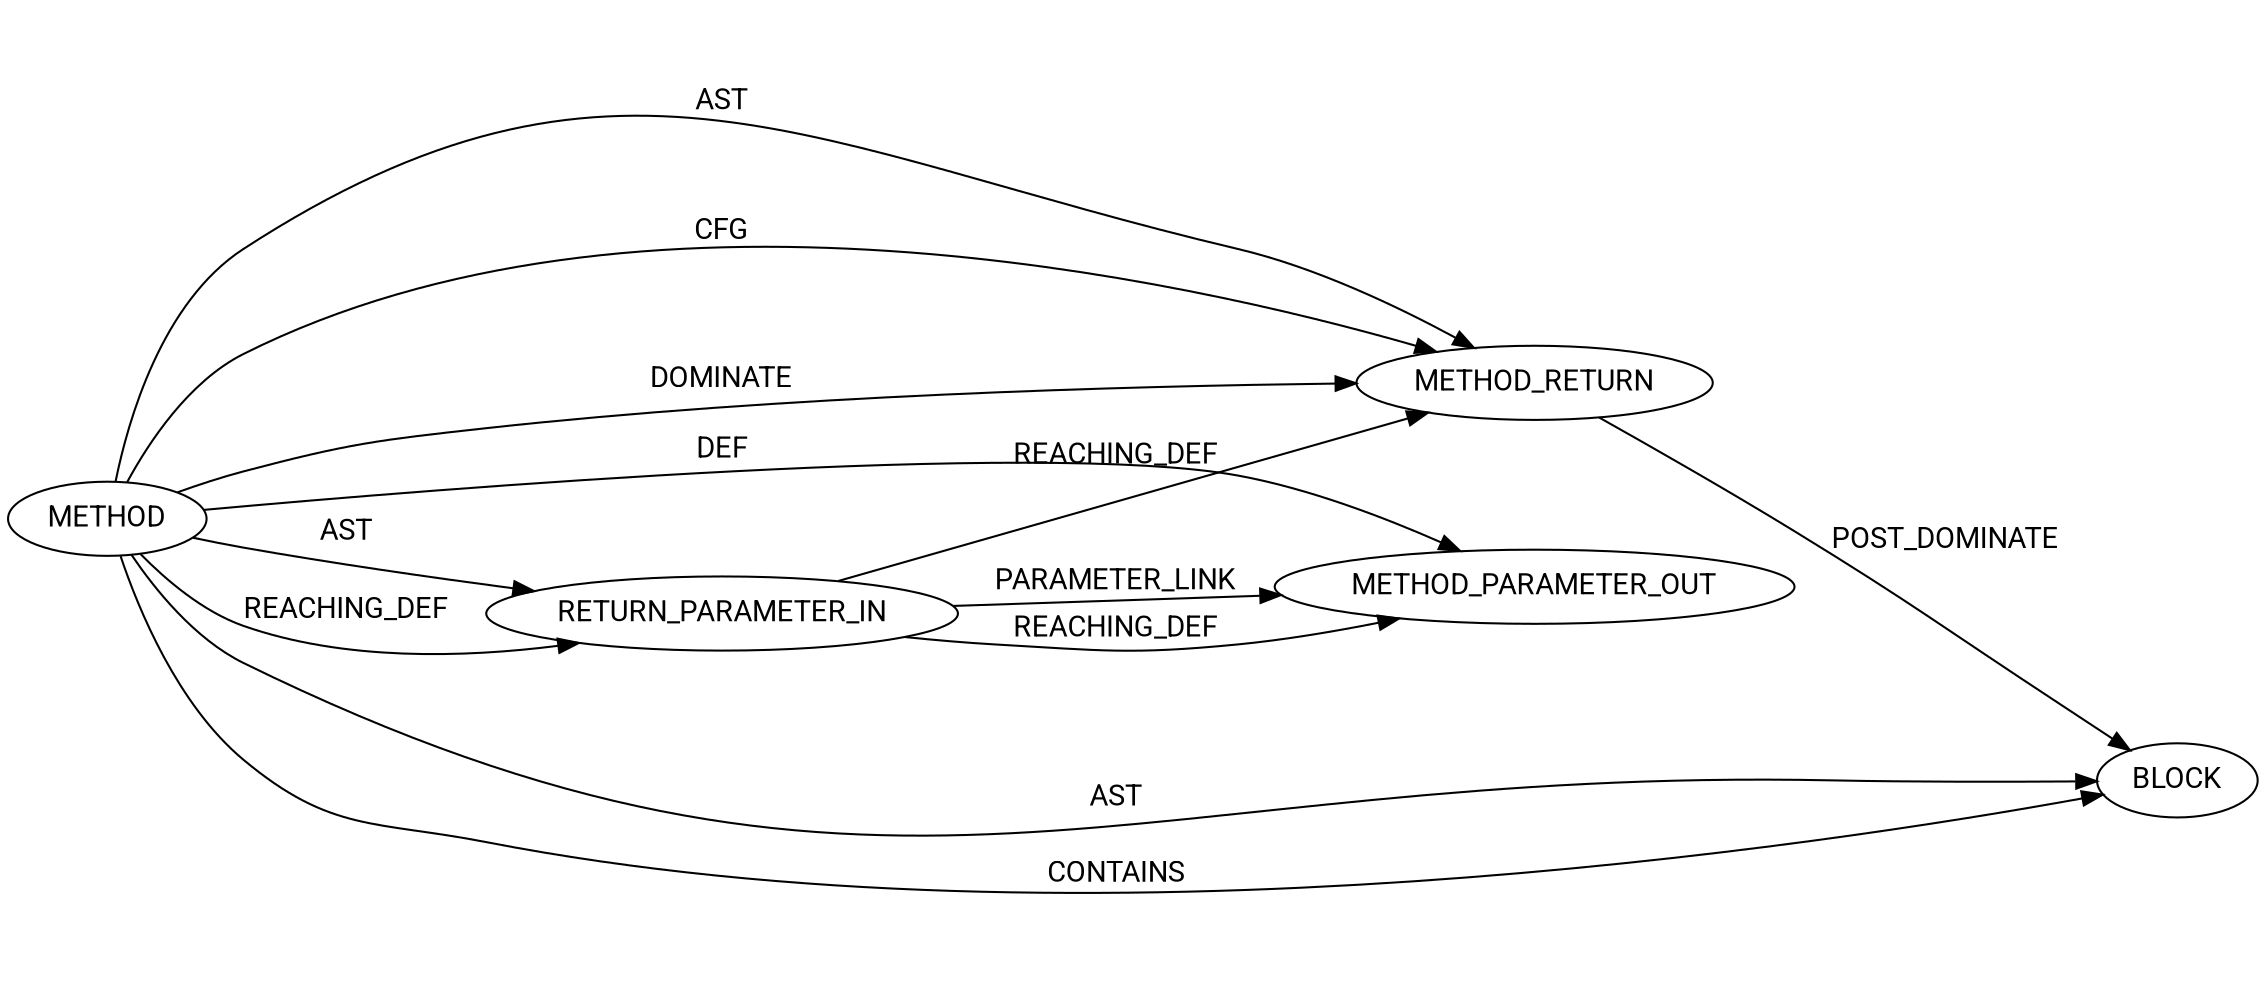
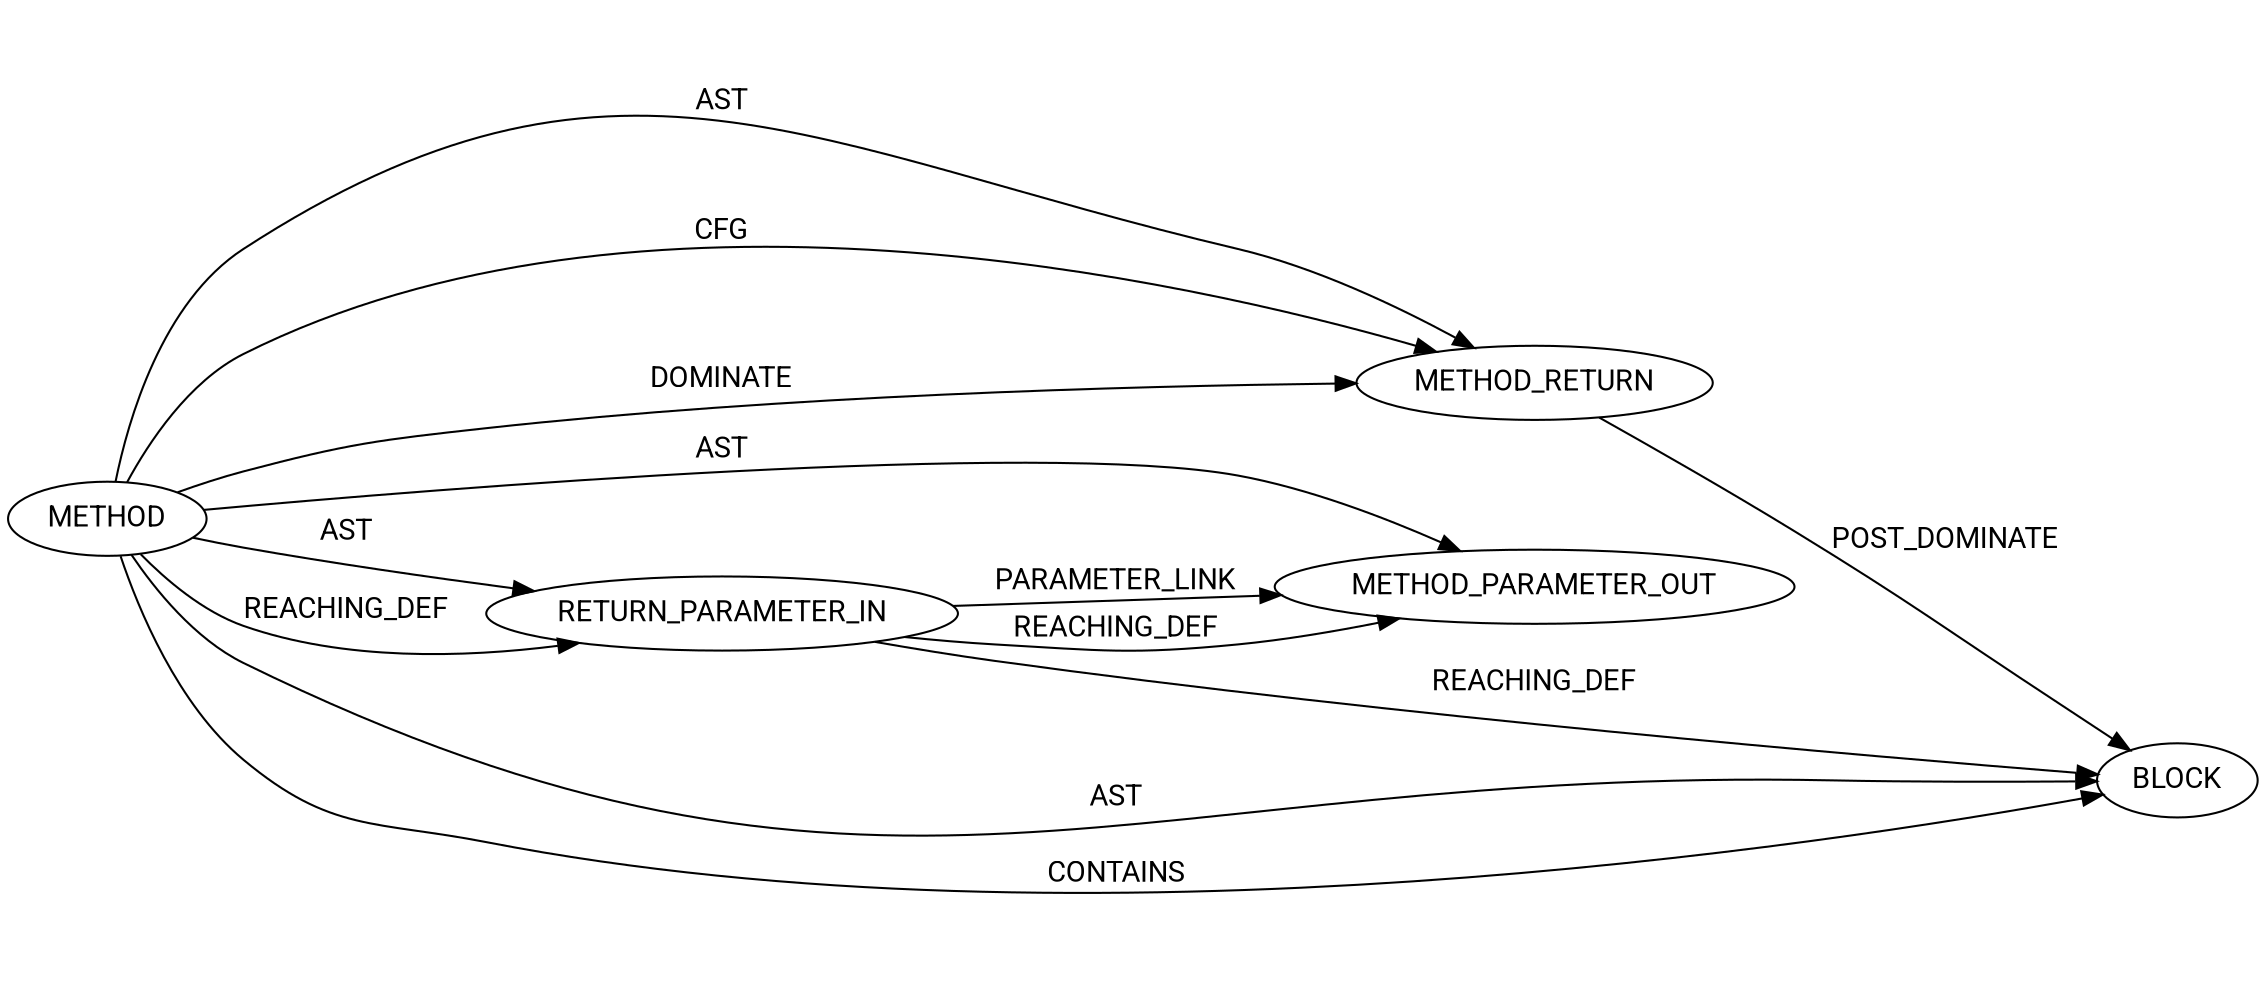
(722, 450) -> (722, 450)
(1123, 500) -> (1475, 718)
